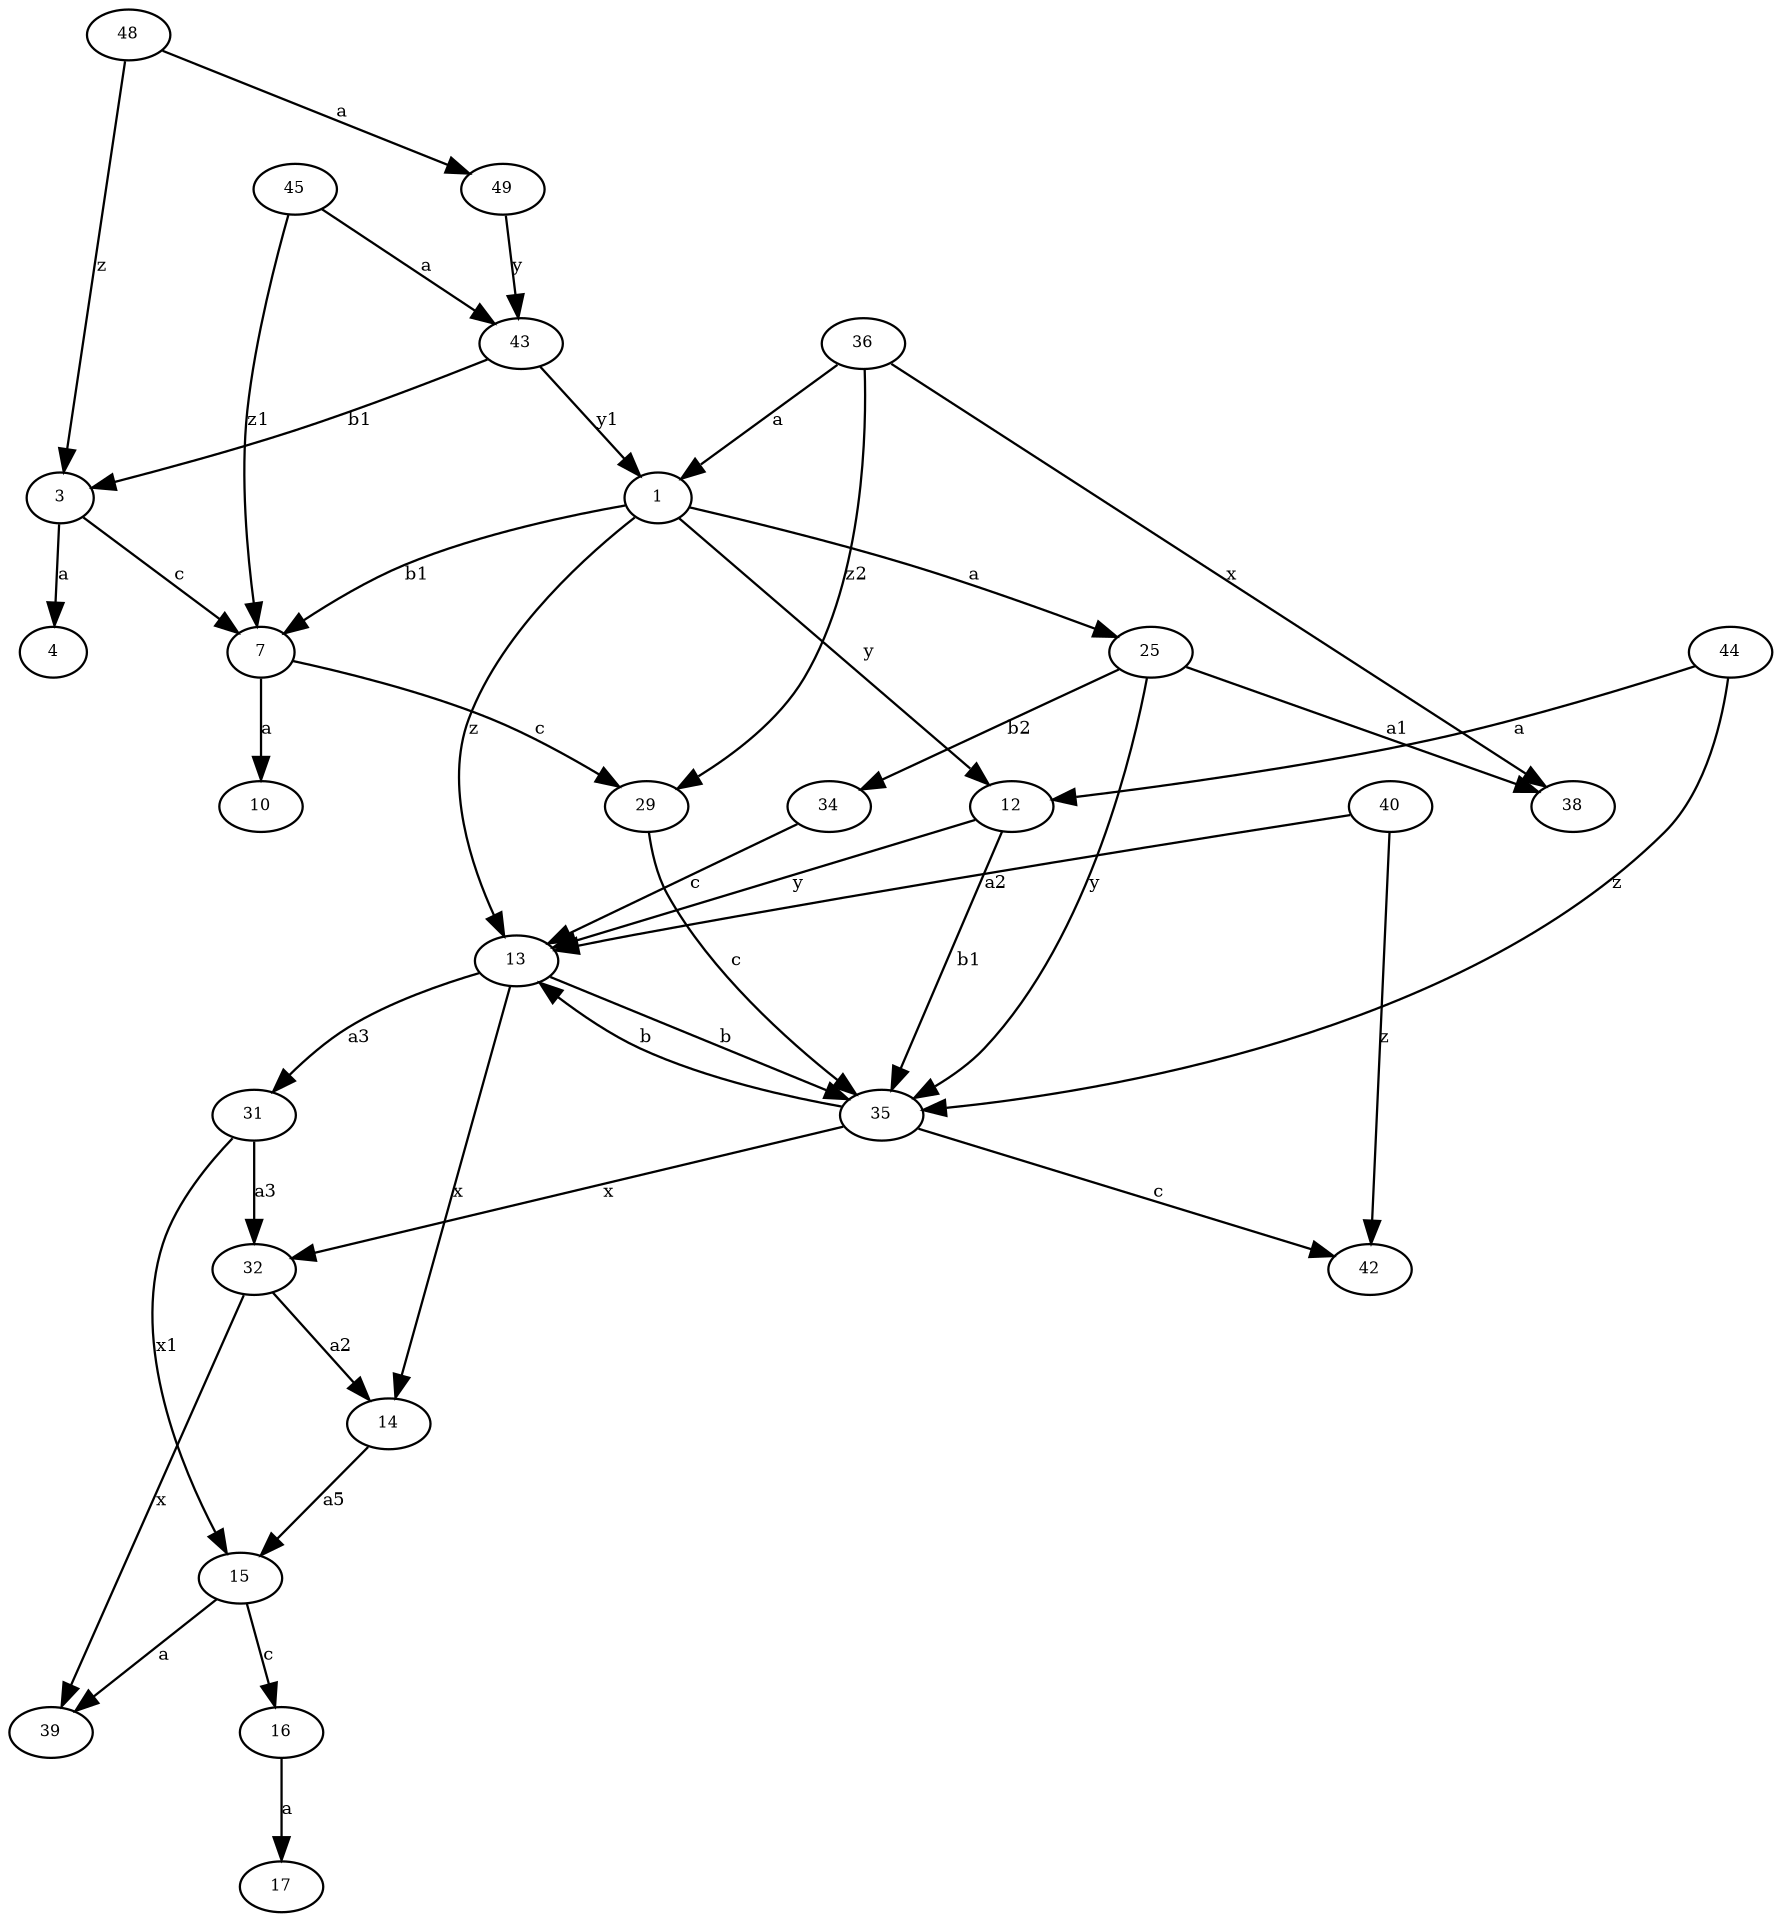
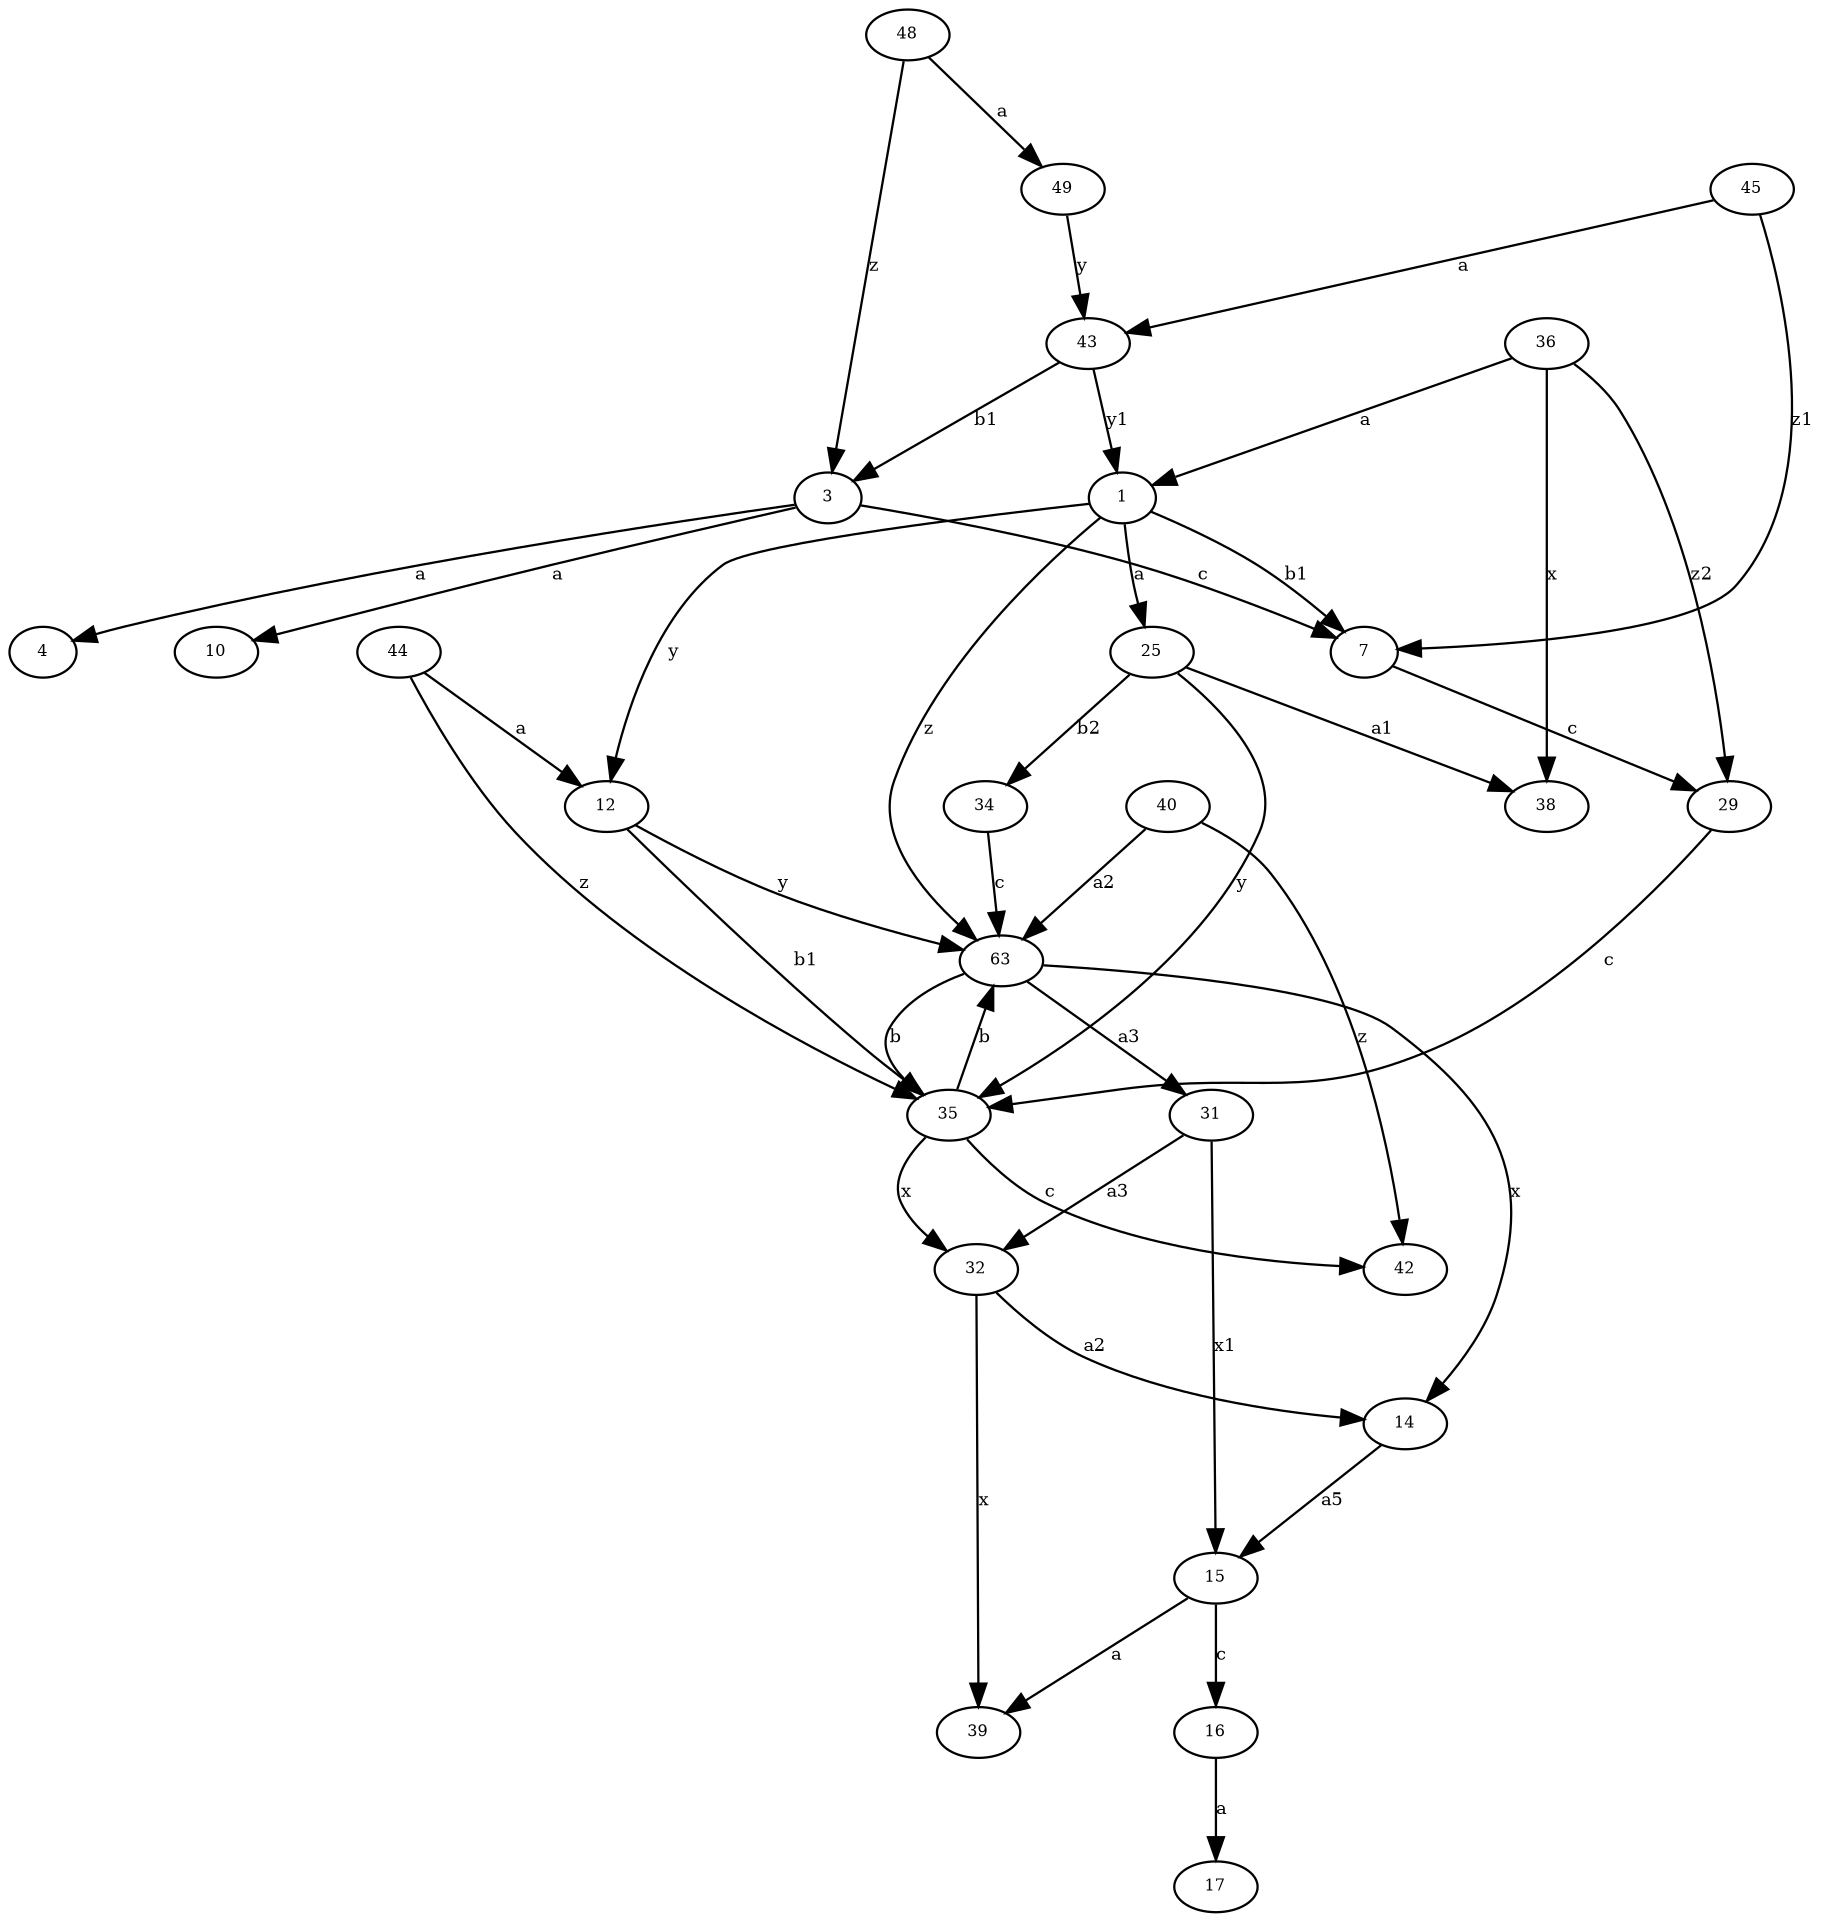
(261, 718) -> (535, 569)
(517, 961) -> (1001, 961)
